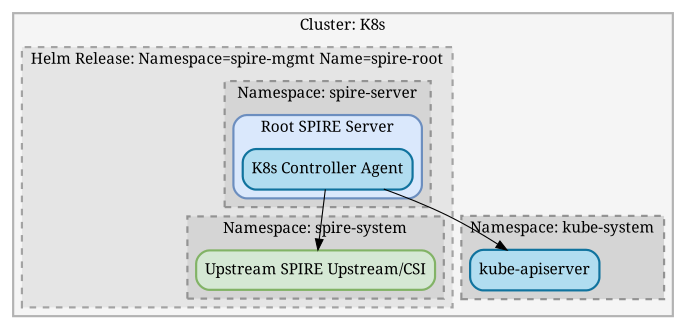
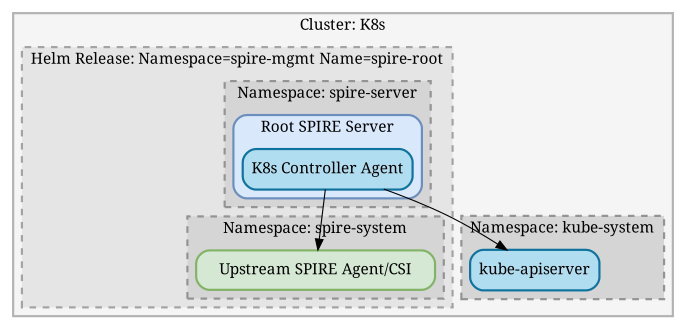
(316, 270) -> (316, 270)
